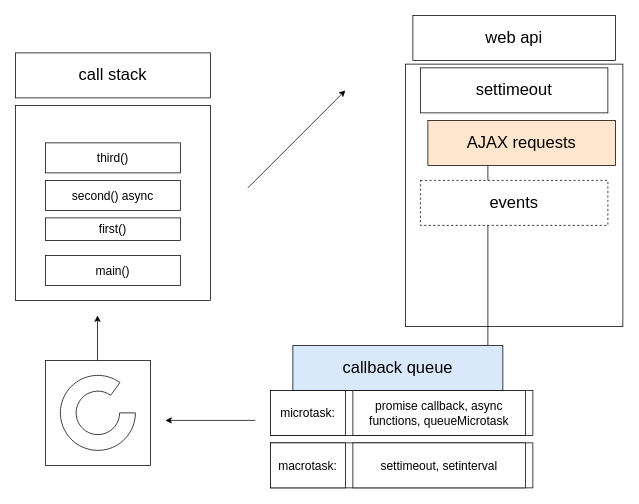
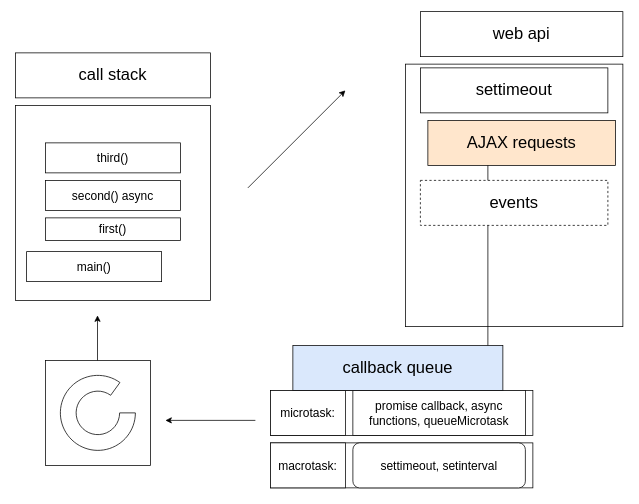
(514, 38) -> (522, 34)
(113, 270) -> (94, 267)
(439, 465) -> (439, 465)
